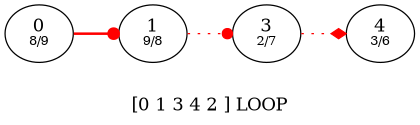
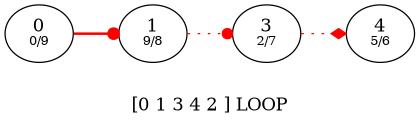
(39, 41) -> (39, 41)
(380, 41) -> (380, 41)
